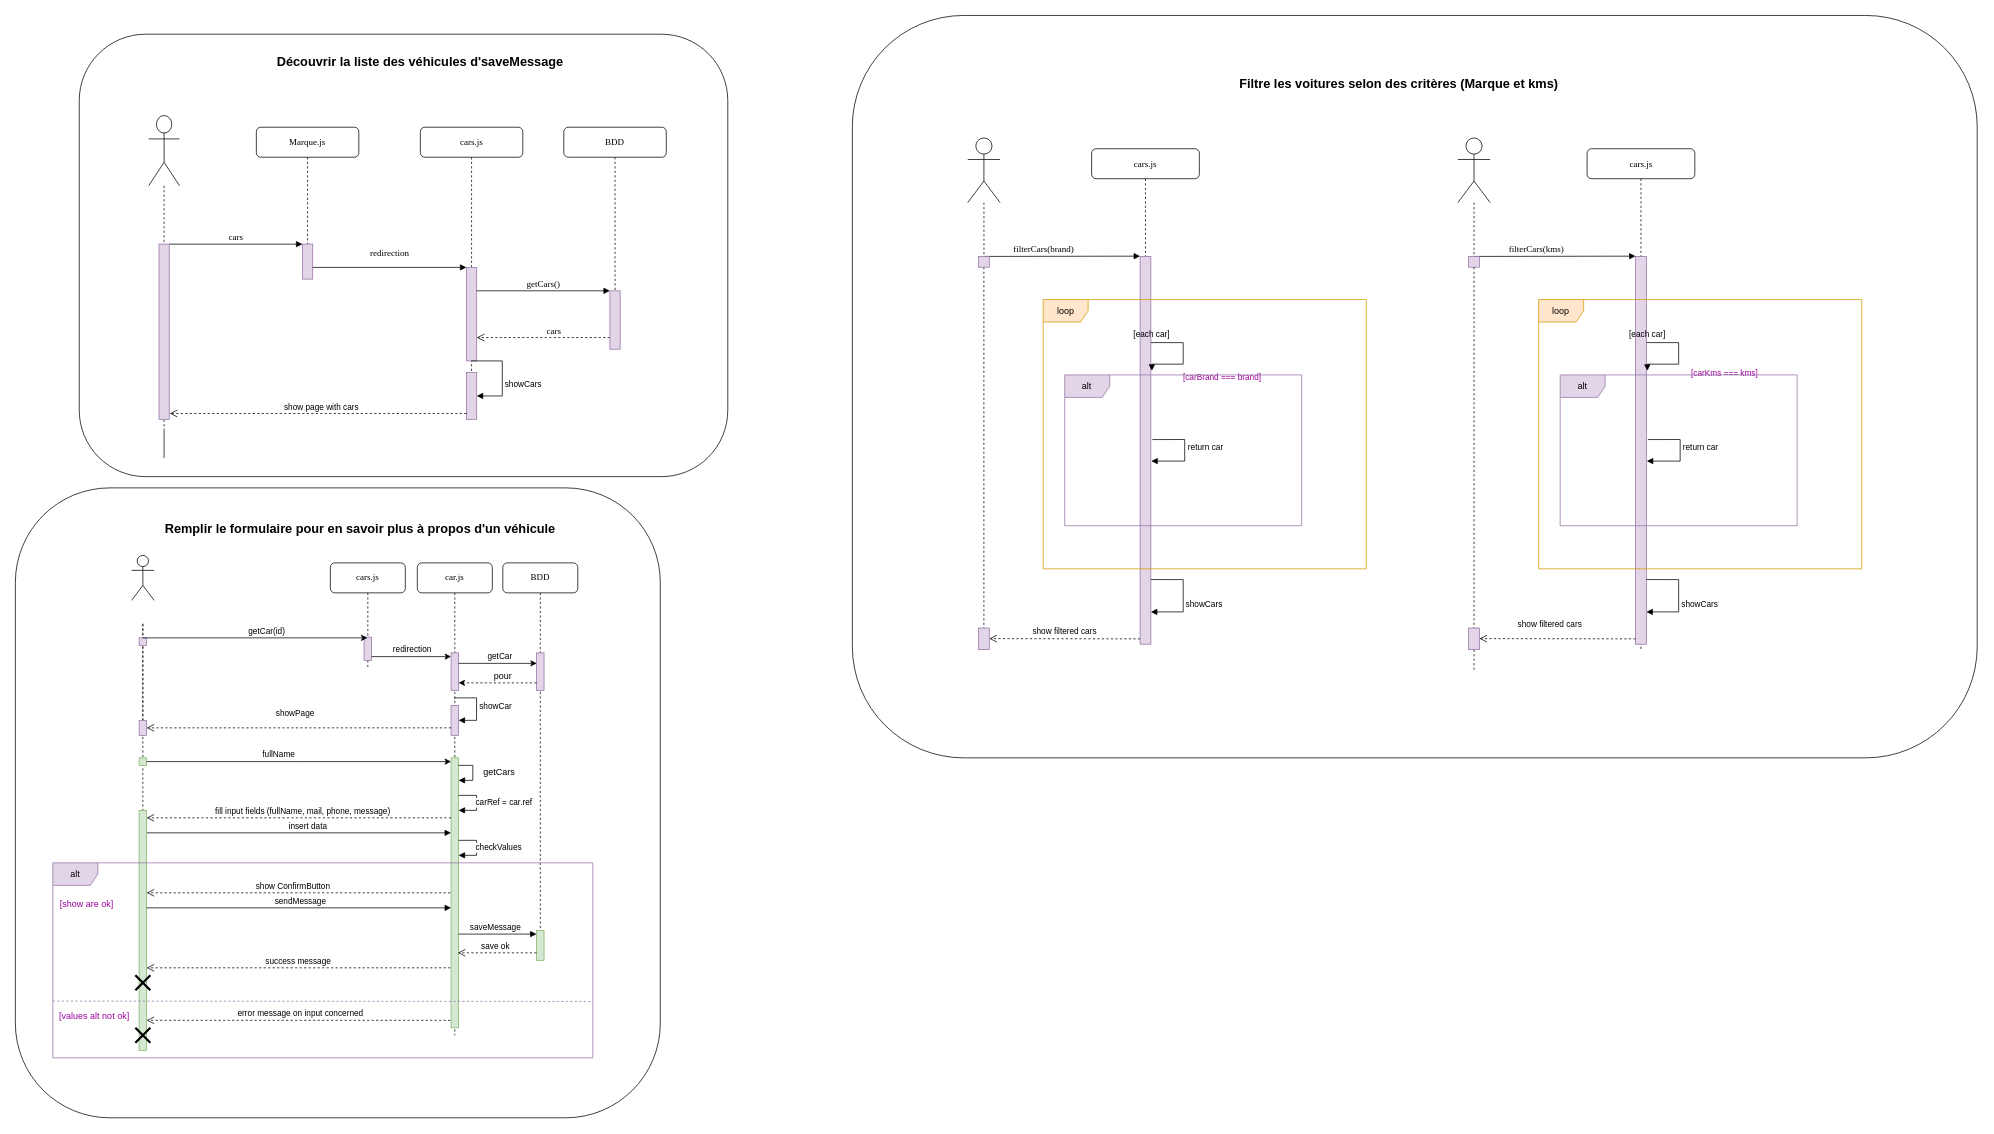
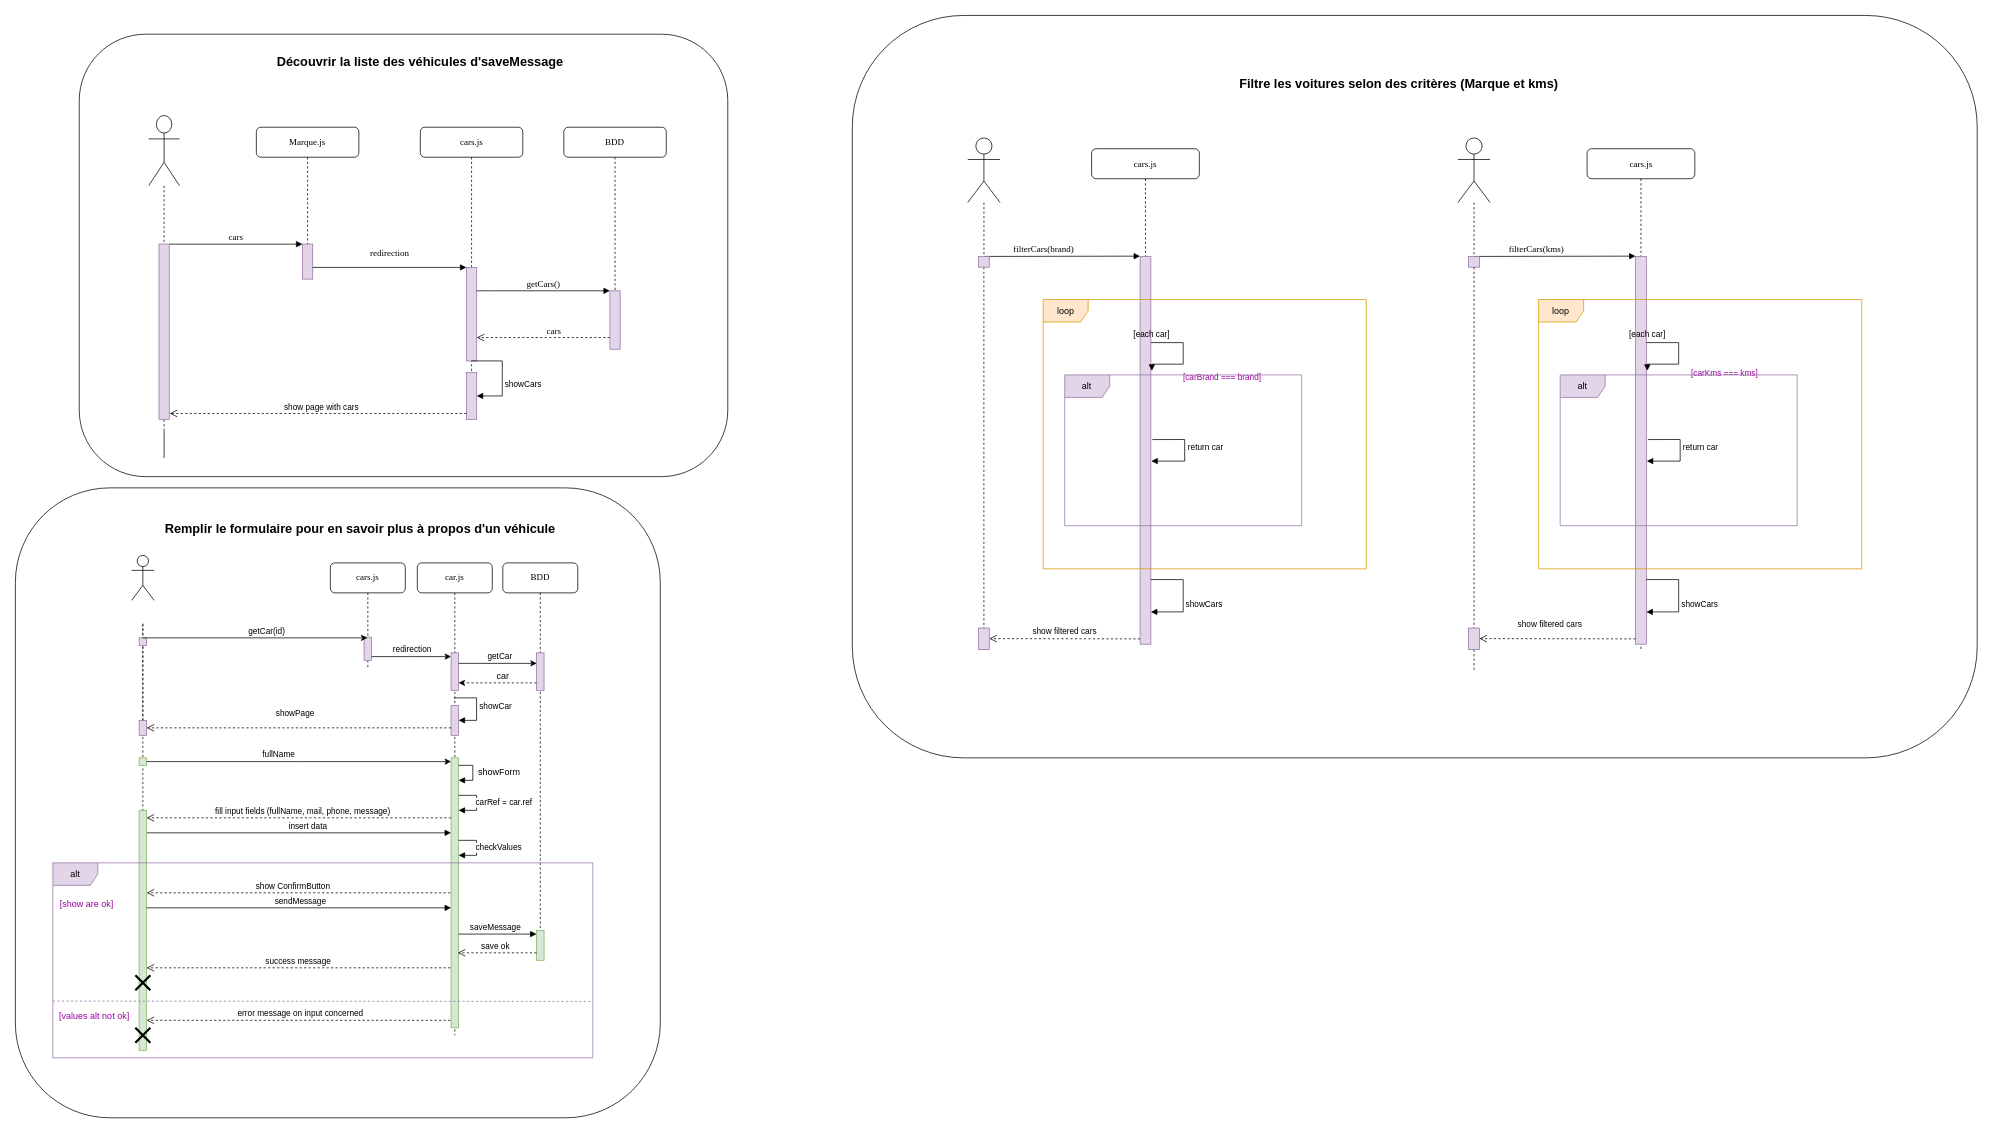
(503, 676) -> (503, 676)
(500, 773) -> (500, 773)
